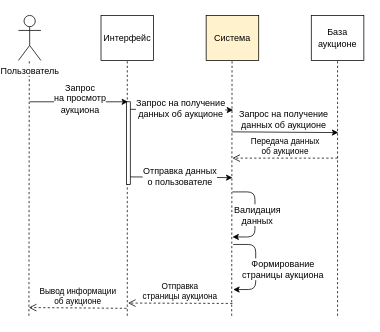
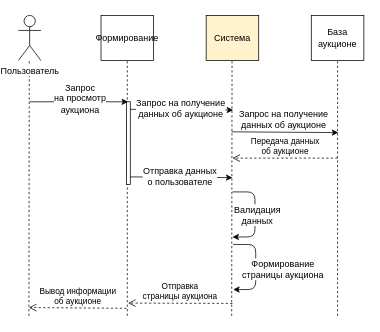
(127, 38) -> (127, 38)
